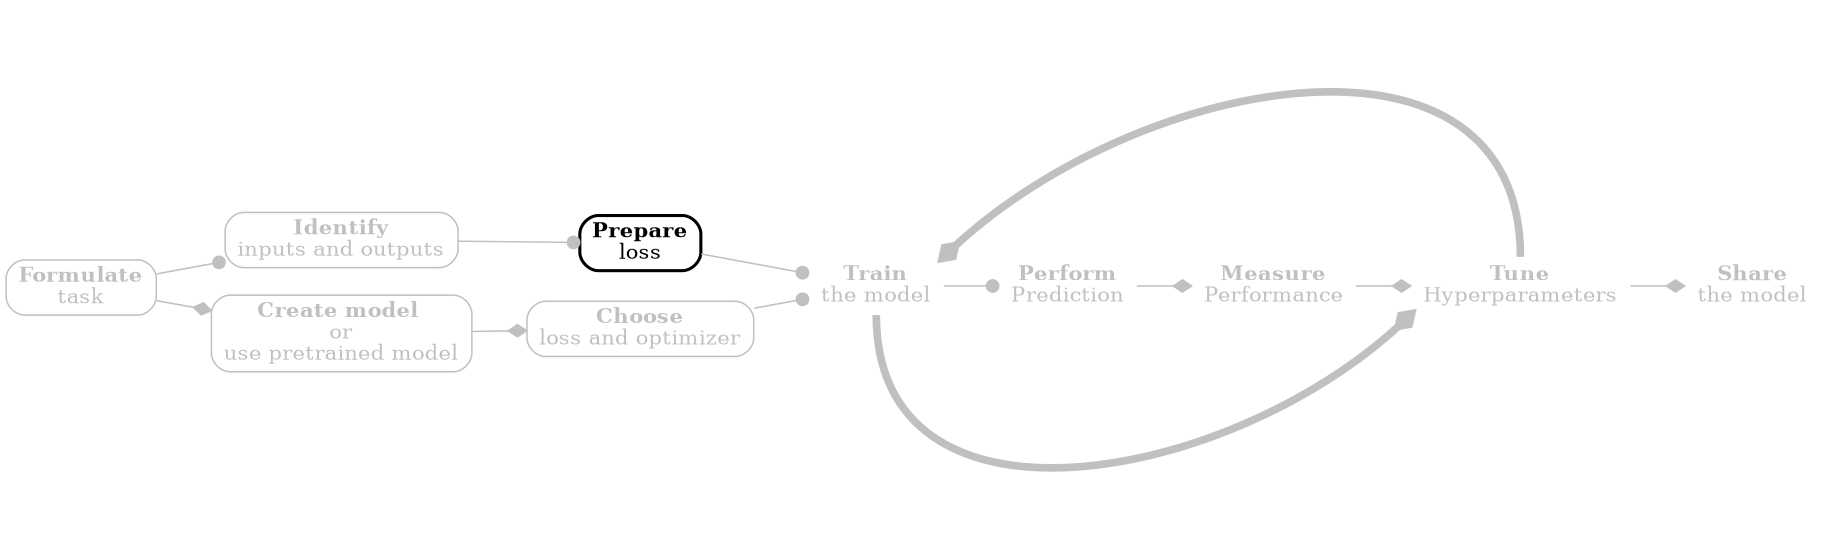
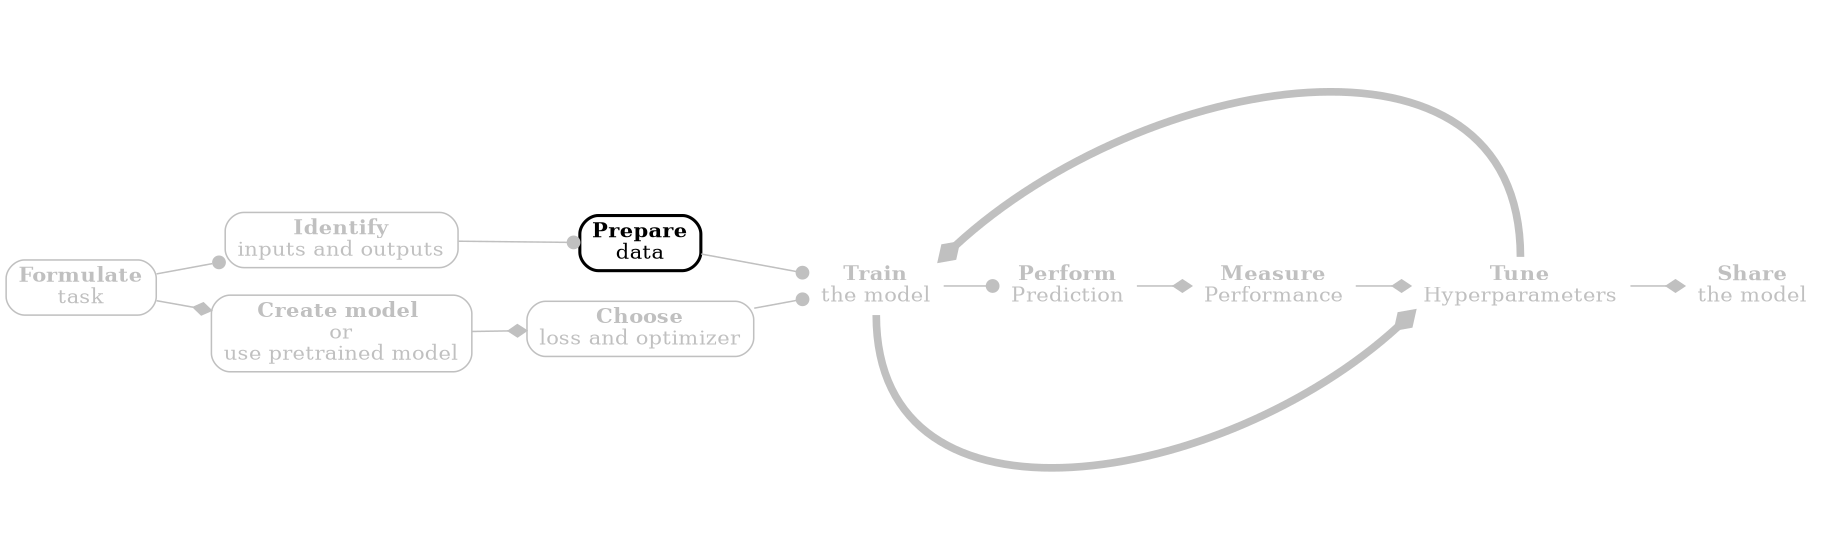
(640, 252) -> (640, 252)
